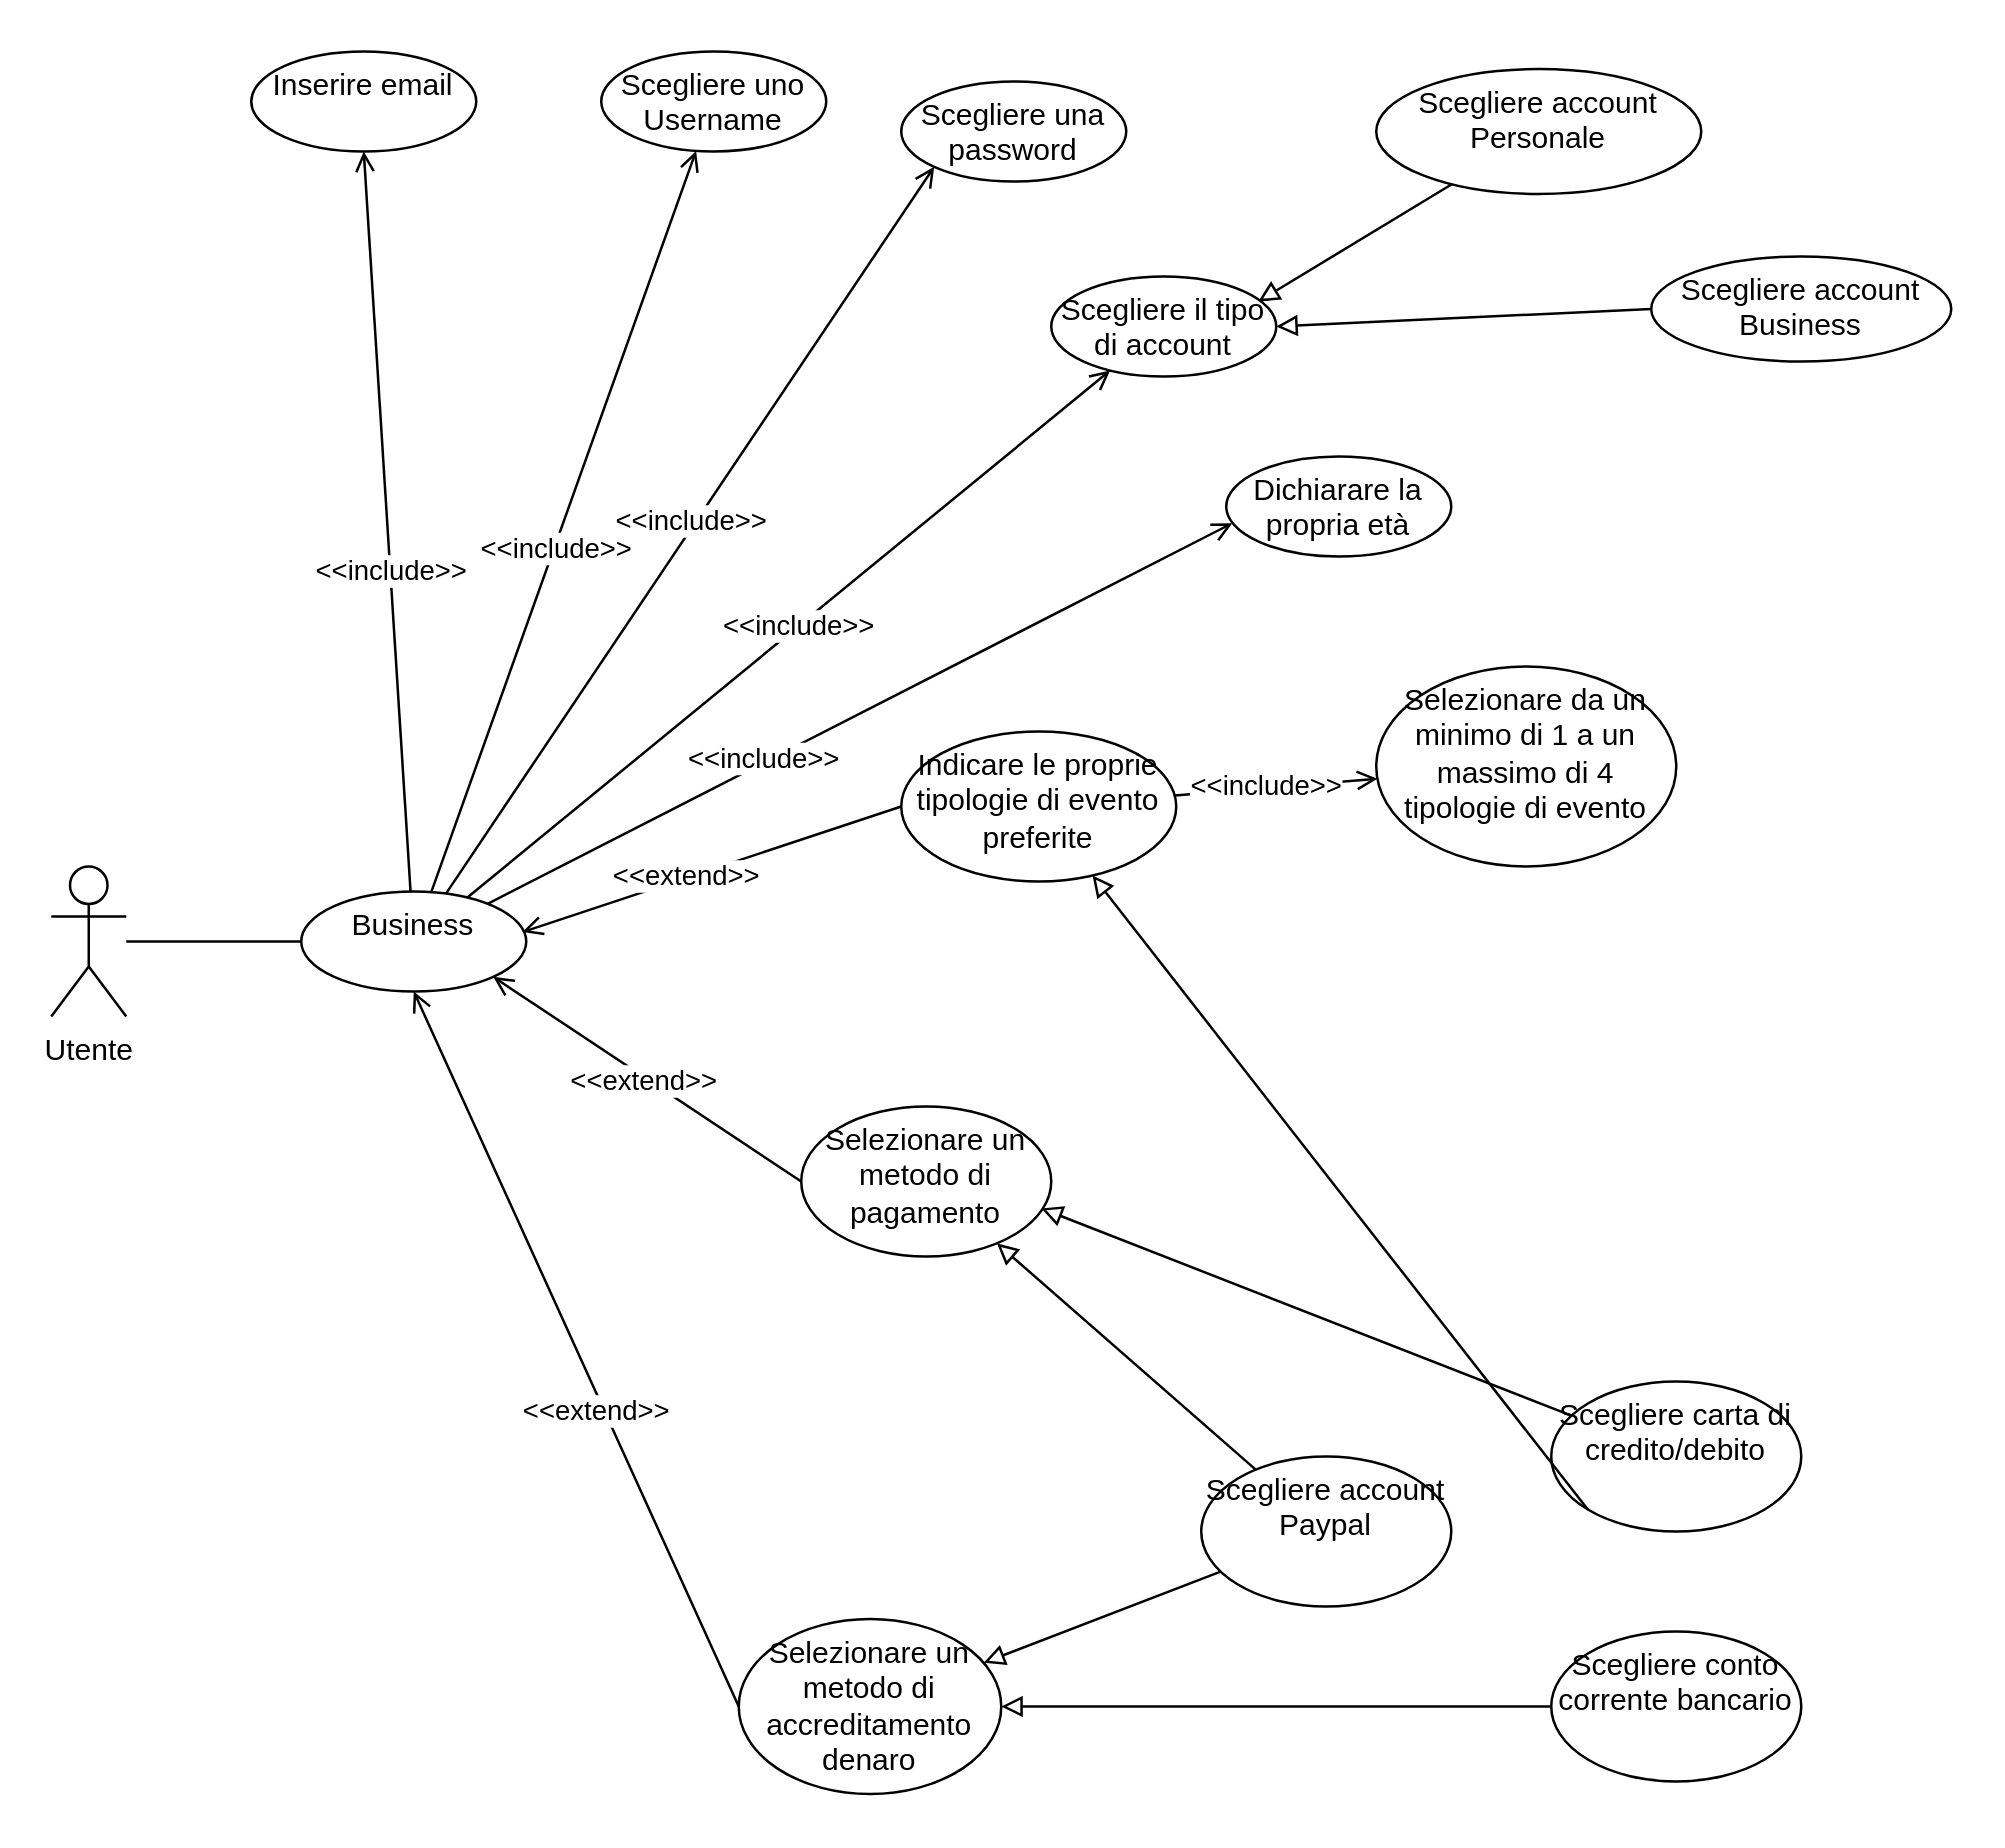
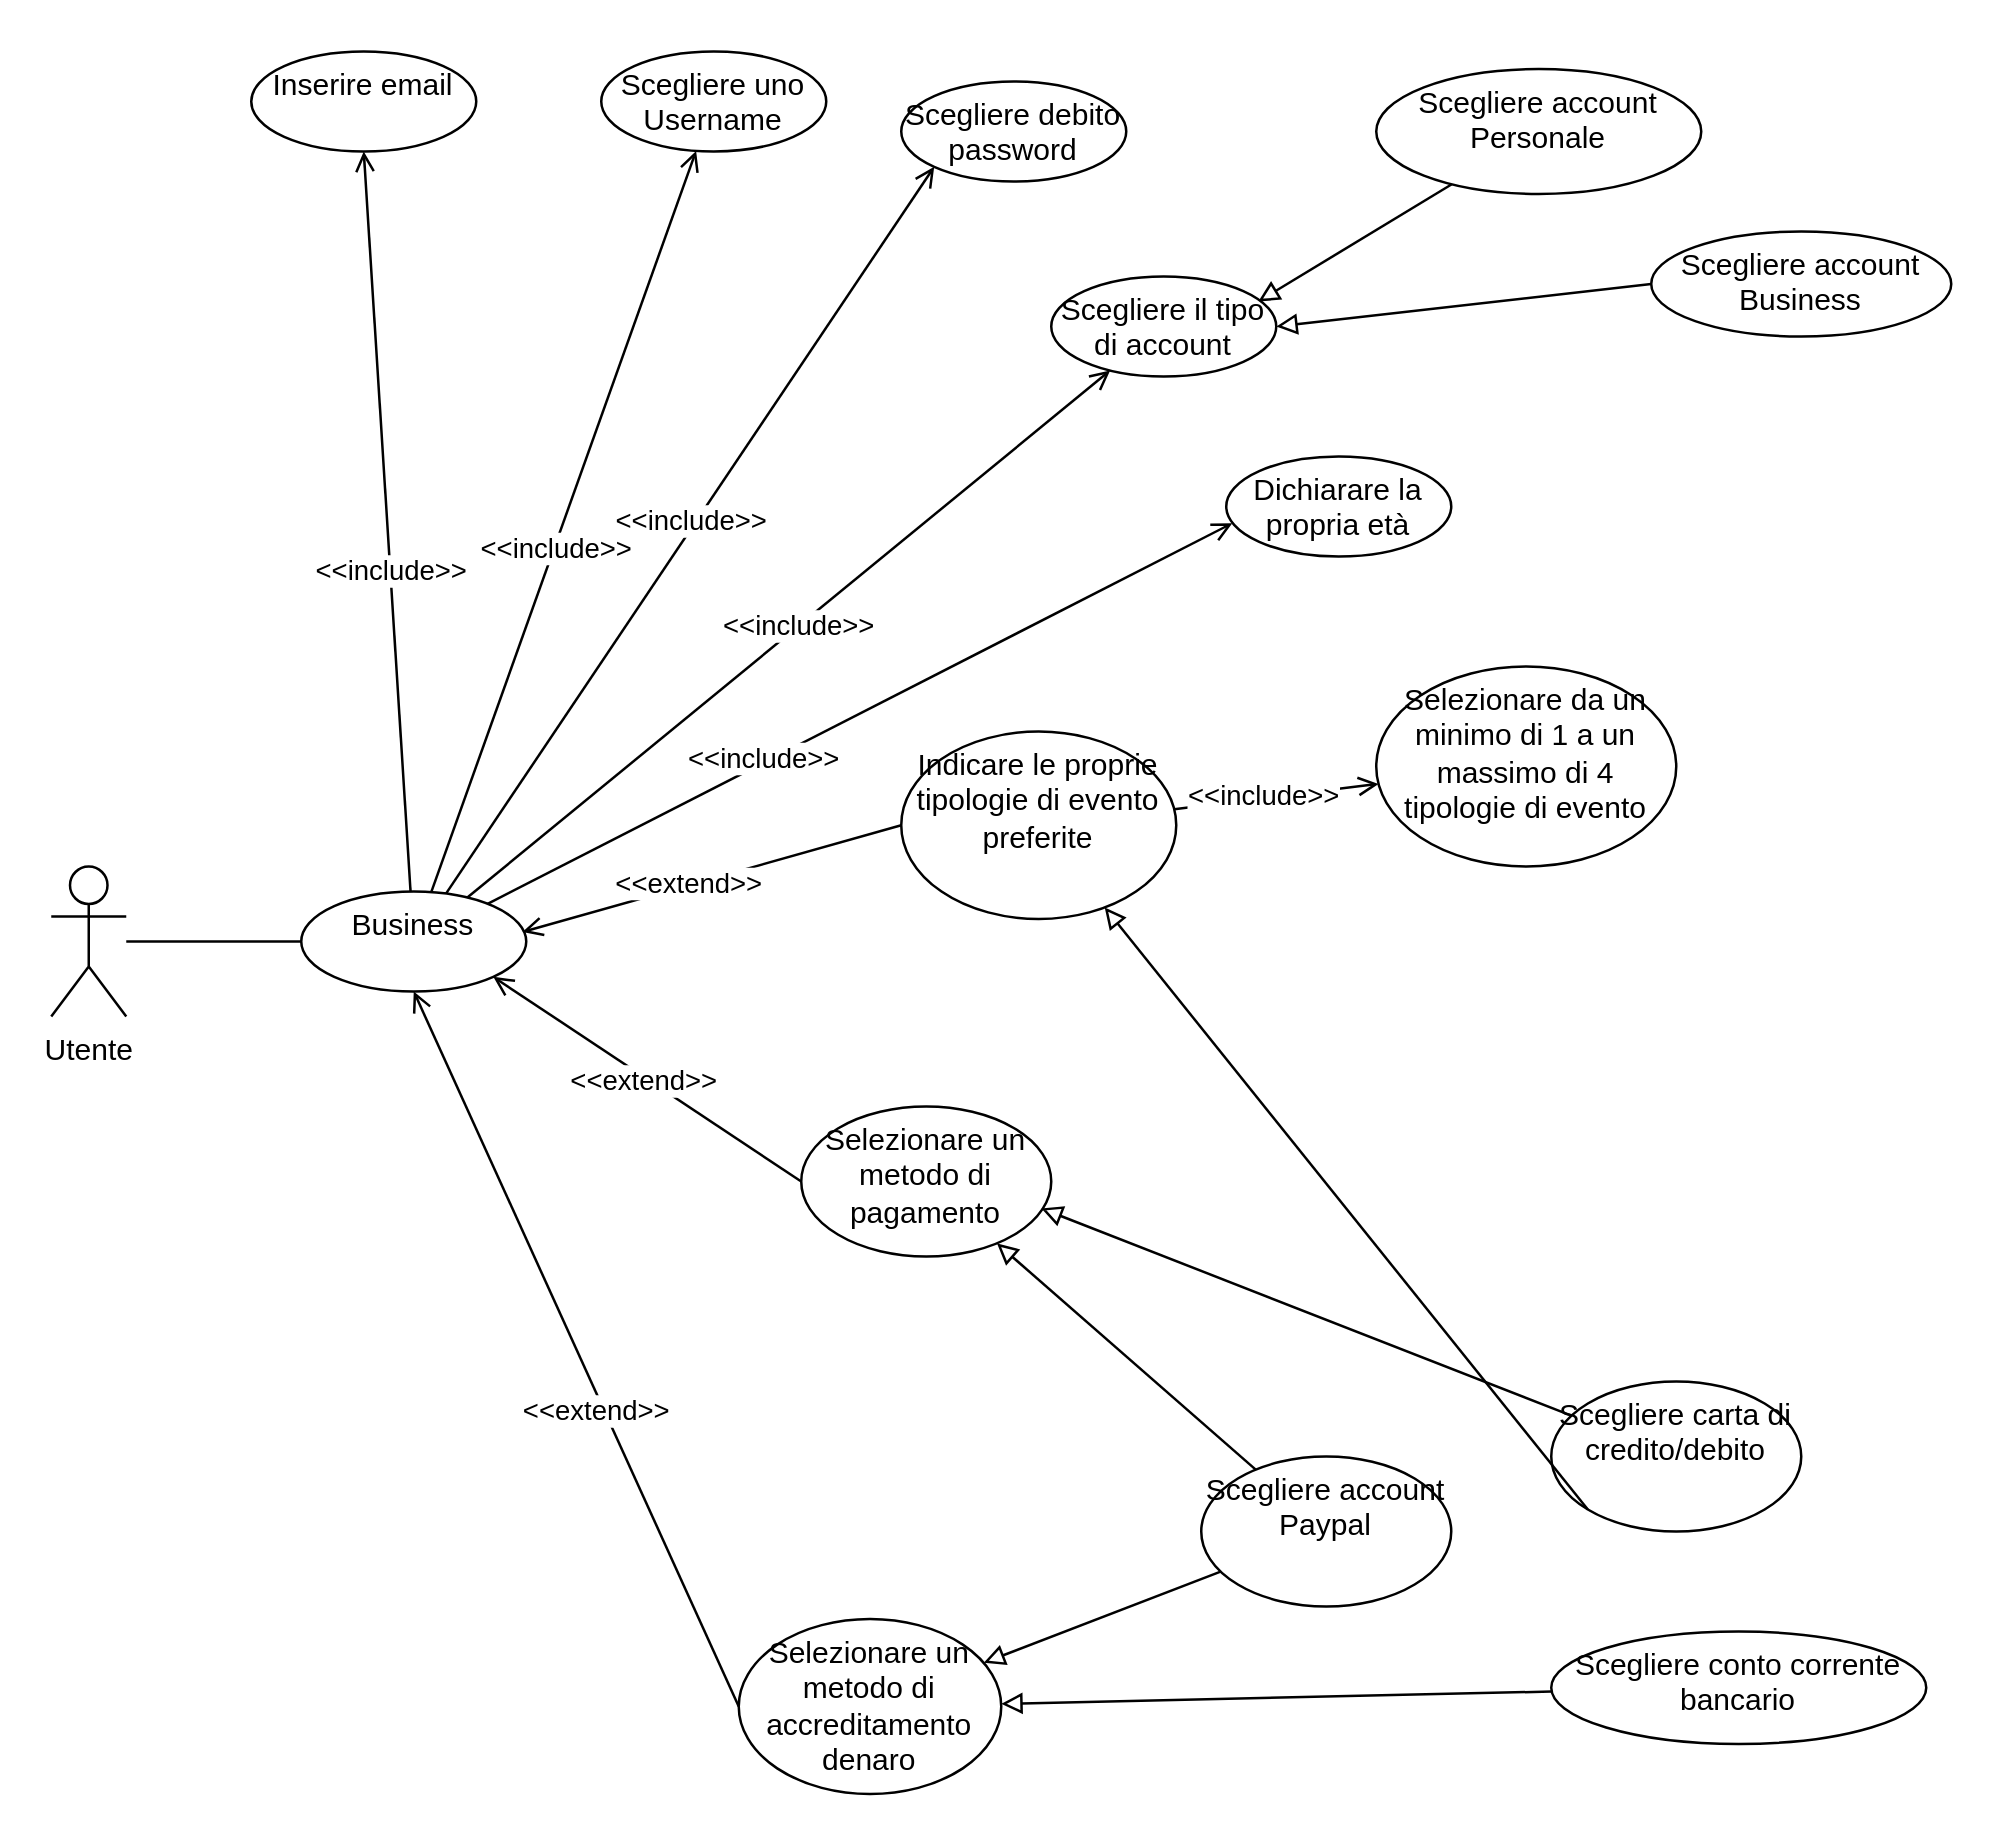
(1014, 135) -> (1014, 135)
(1801, 309) -> (1801, 284)
(1039, 806) -> (1039, 825)
(1676, 1706) -> (1739, 1688)
